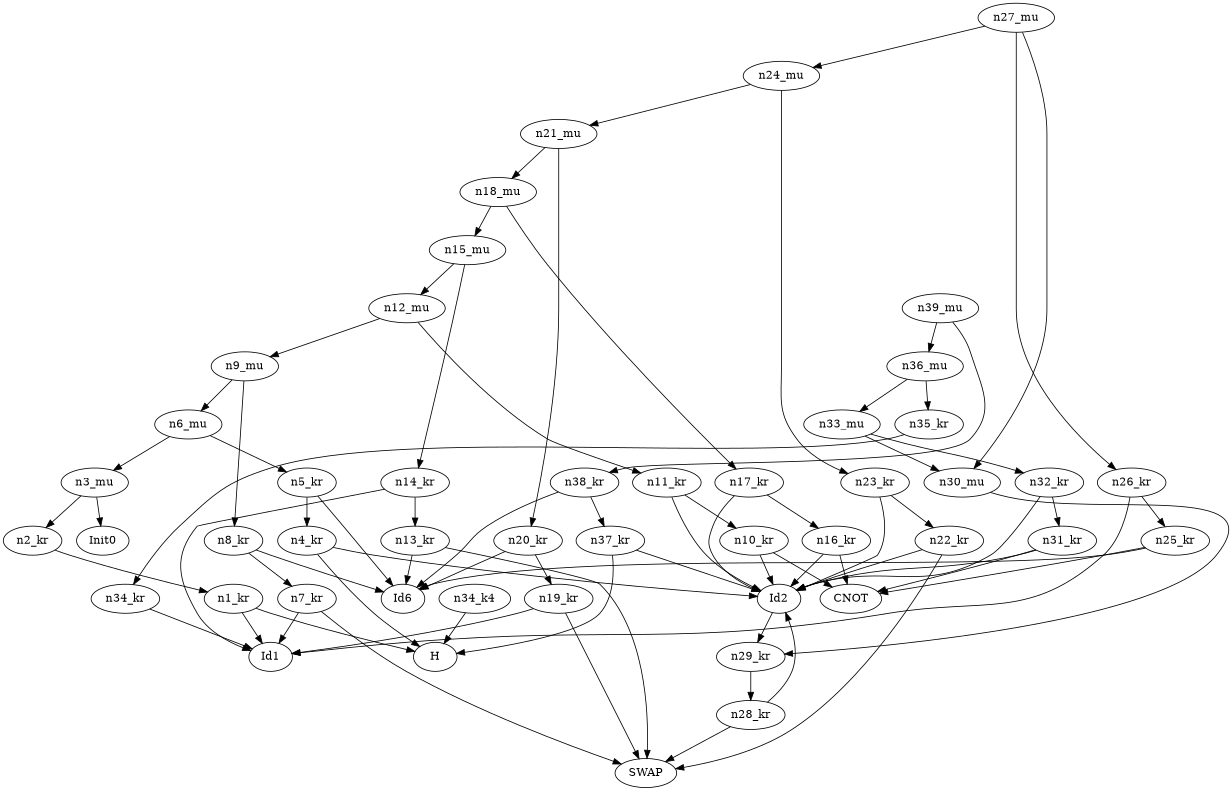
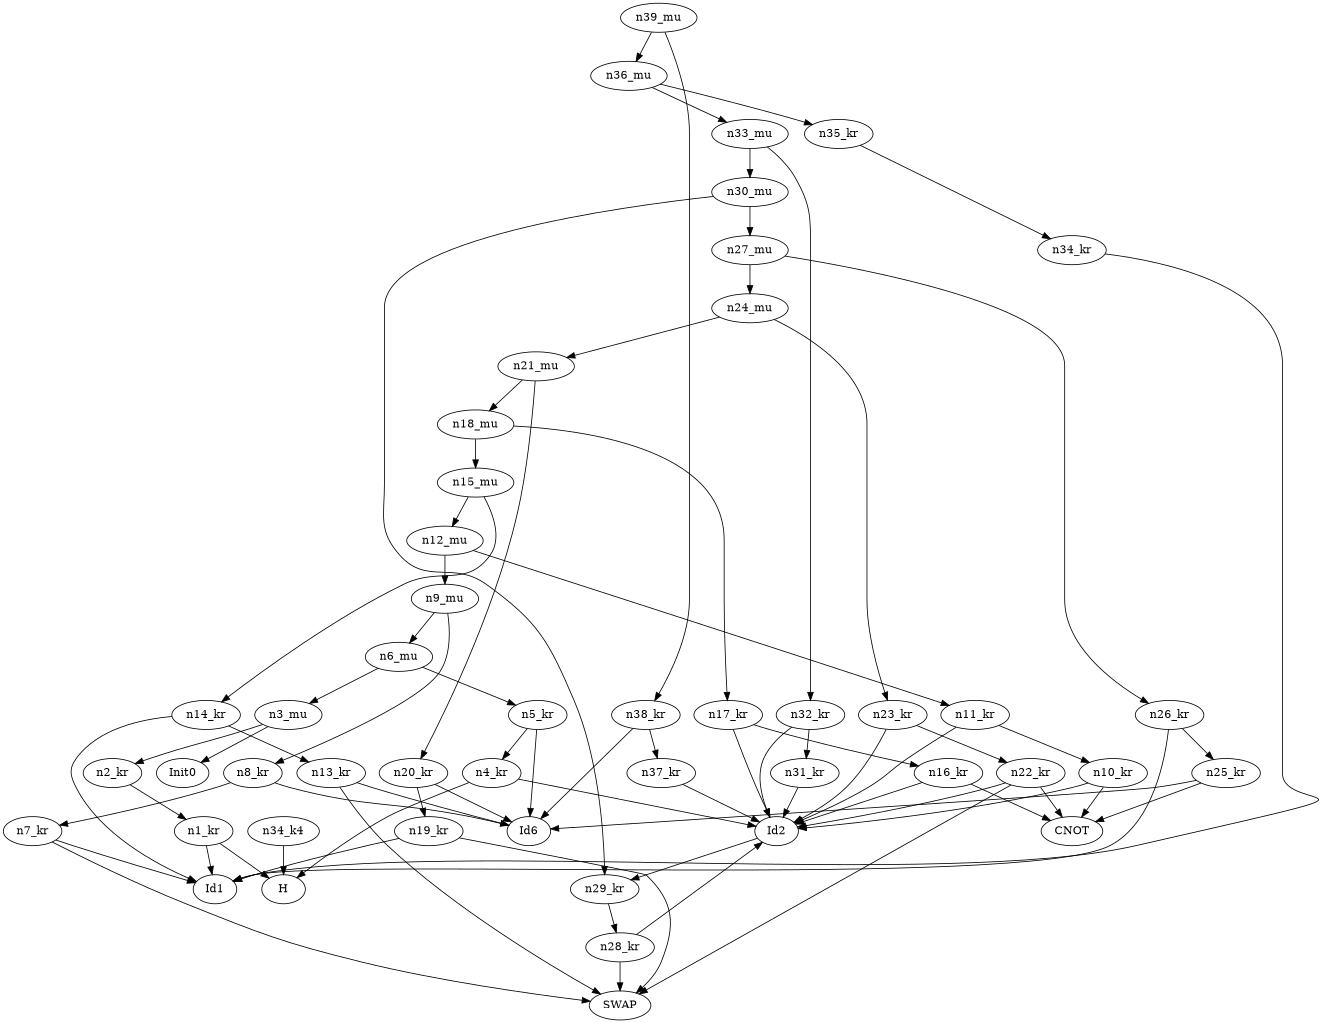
(1047, 254) -> (750, 217)
(961, 570) -> (1050, 801)
(578, 626) -> none
